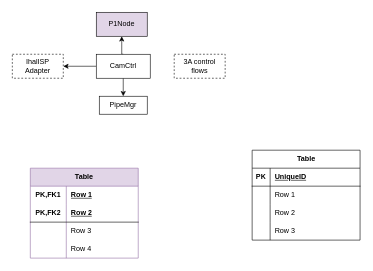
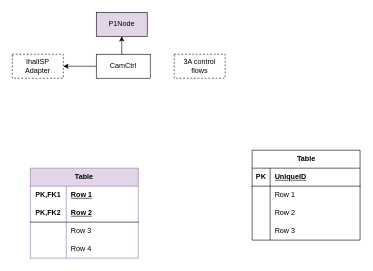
(123, 90) -> none
(123, 105) -> none
